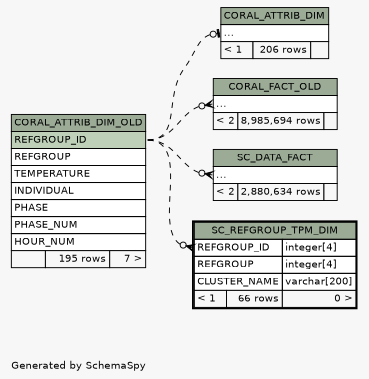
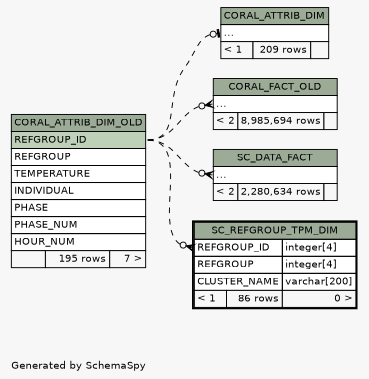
(284, 50) -> (284, 50)
(281, 192) -> (281, 192)
(259, 298) -> (259, 298)
